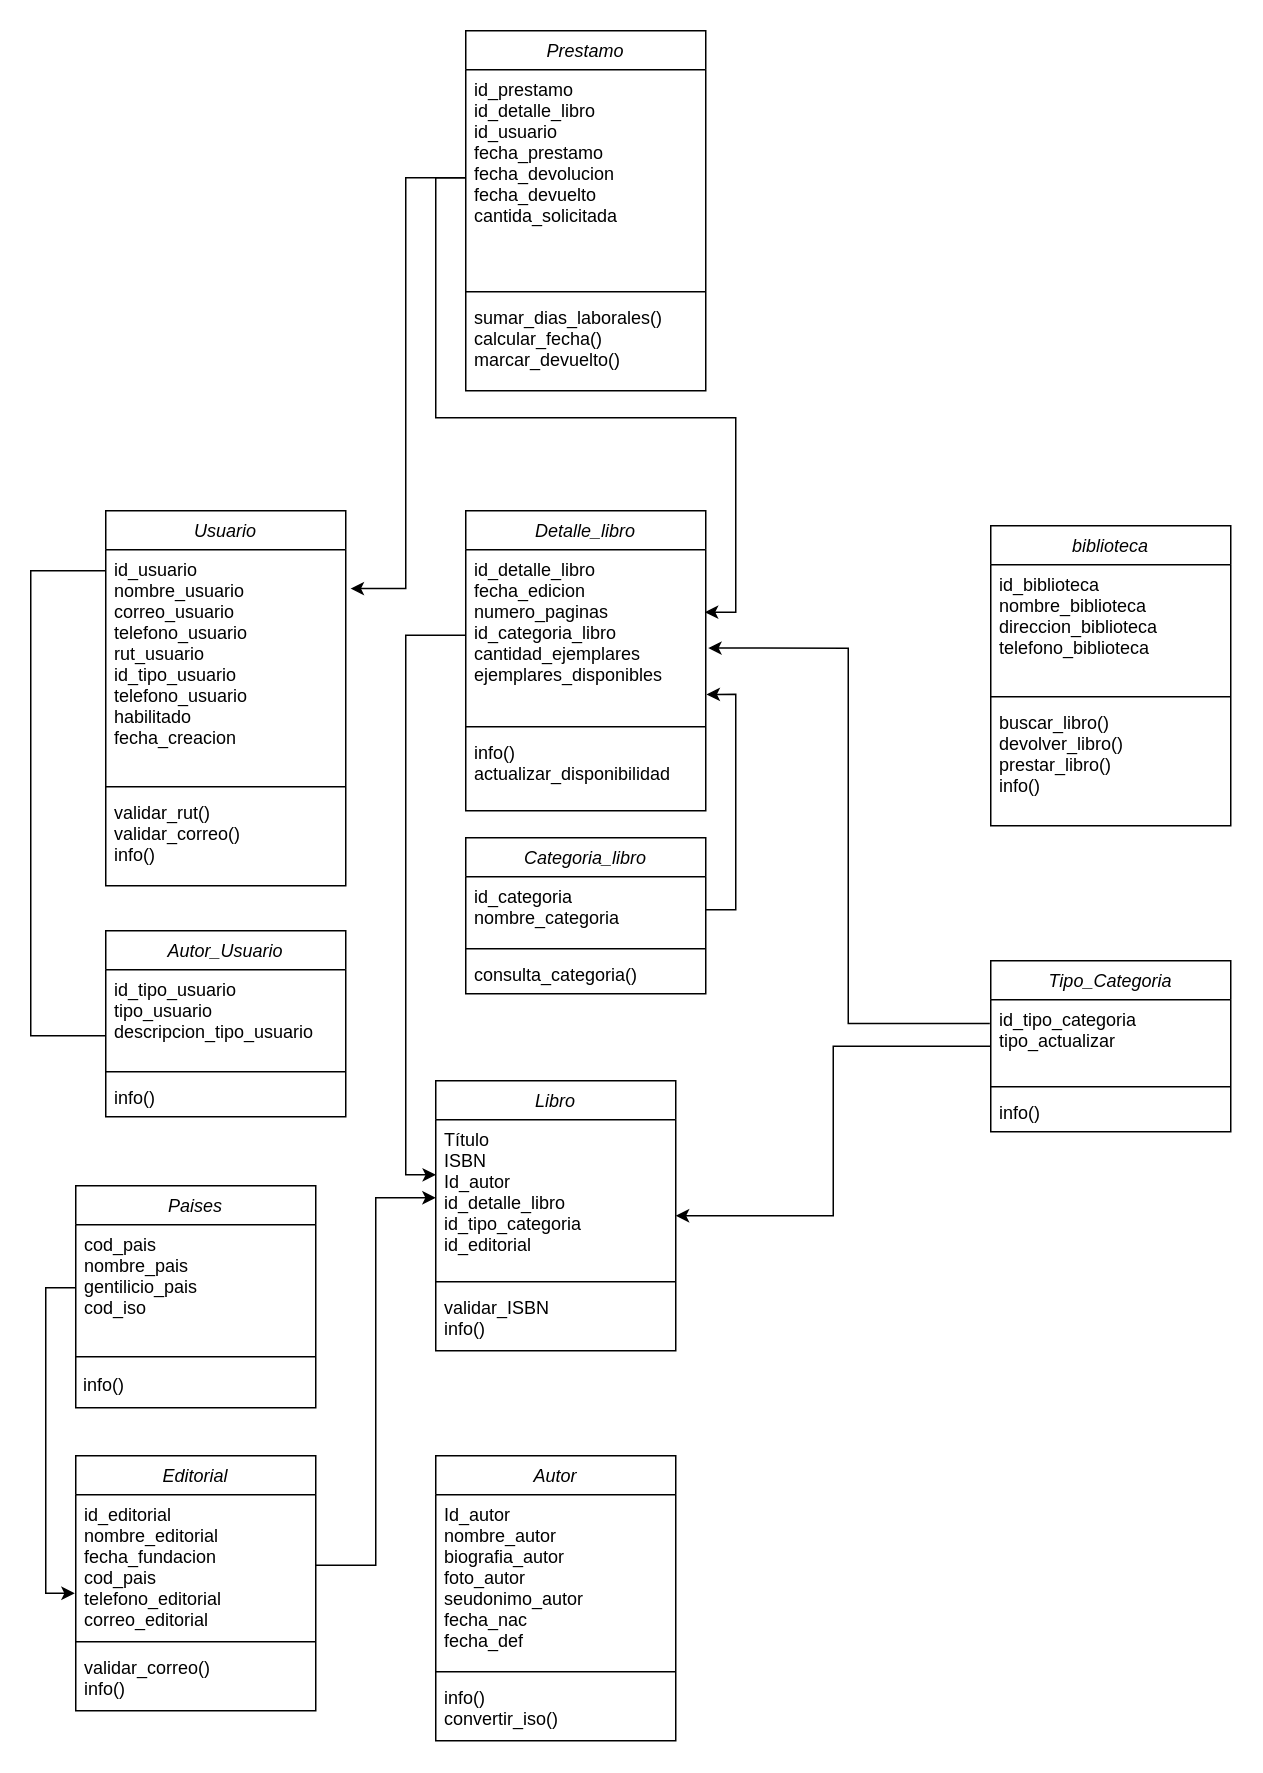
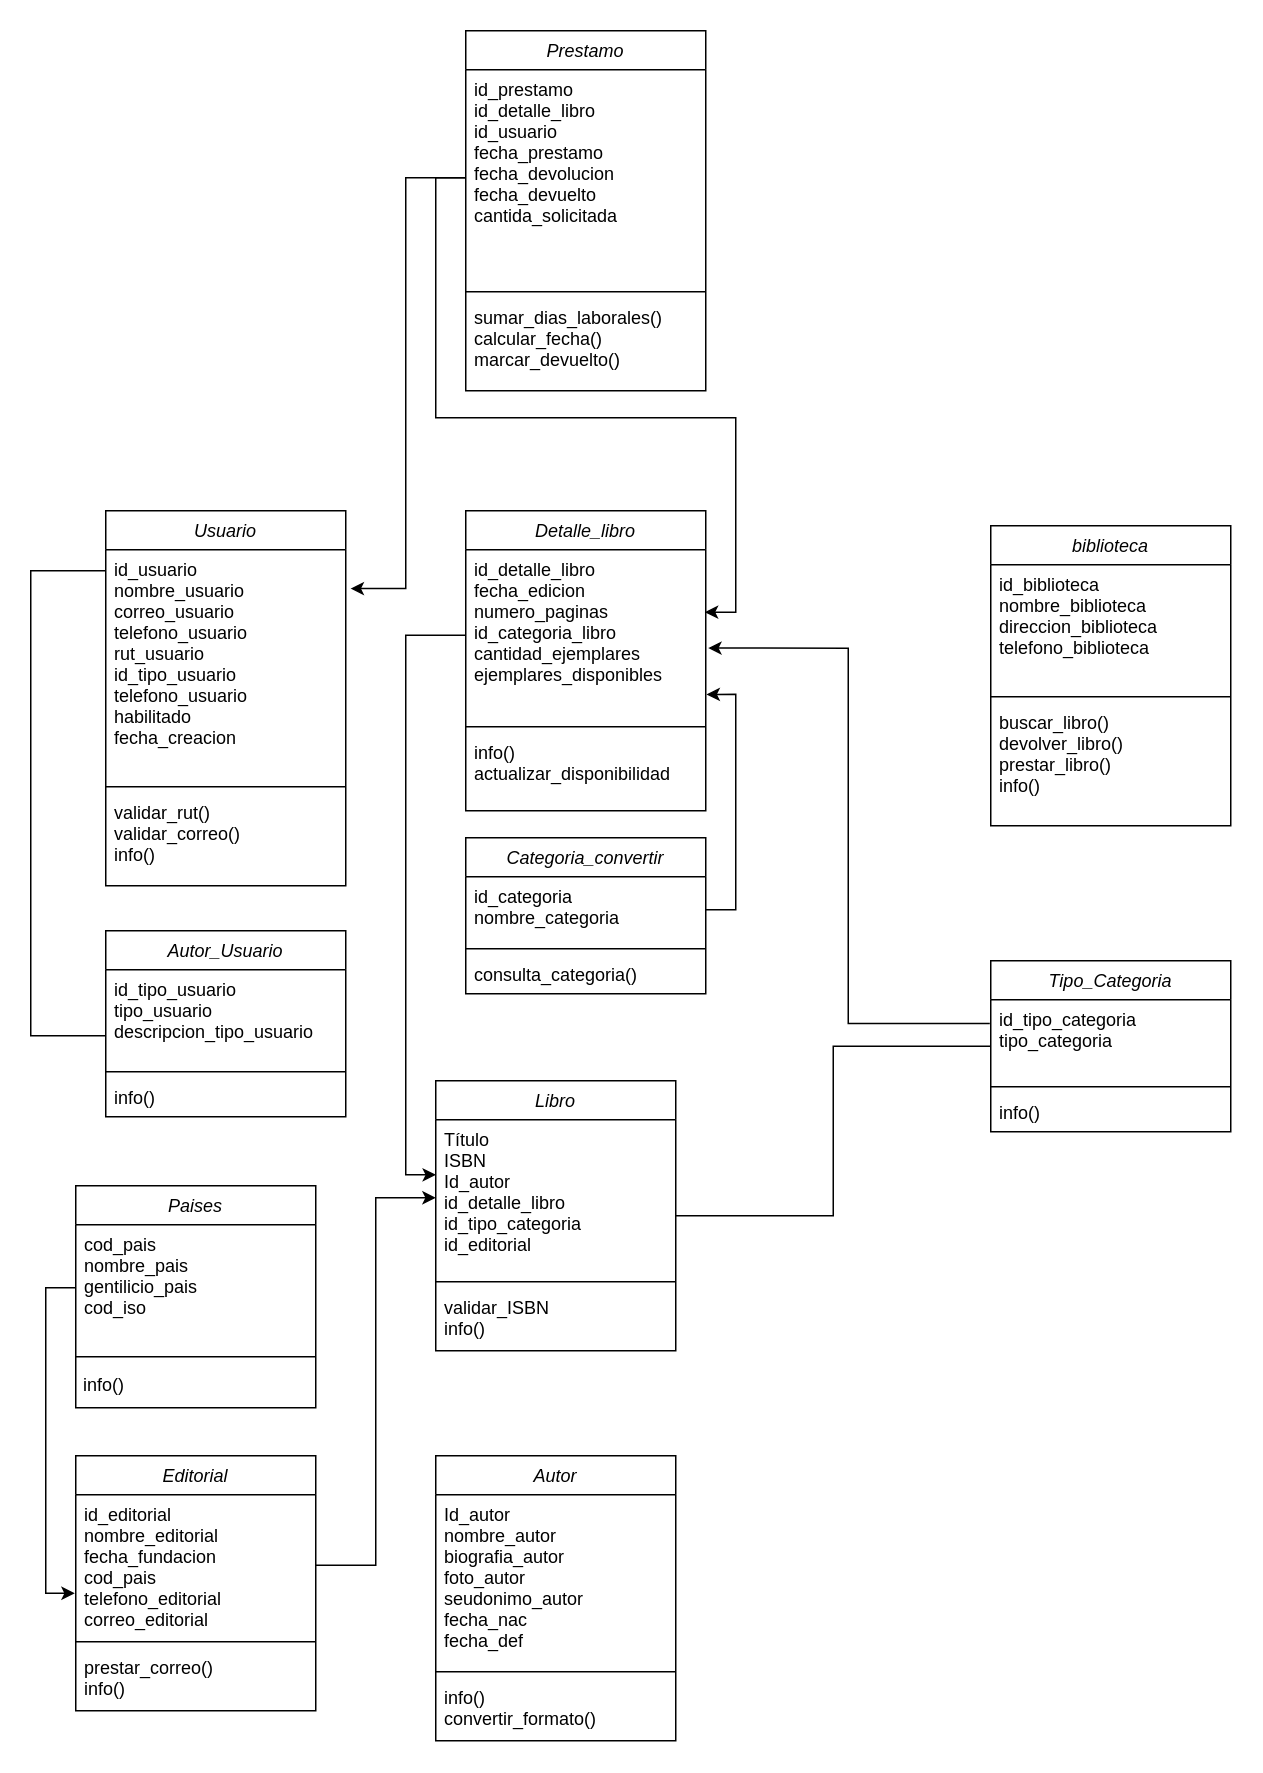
(585, 858) -> (585, 858)
(1078, 1020) -> (1078, 1020)
(687, 1216) -> (683, 1216)
(160, 1668) -> (165, 1668)
(472, 1698) -> (472, 1698)
